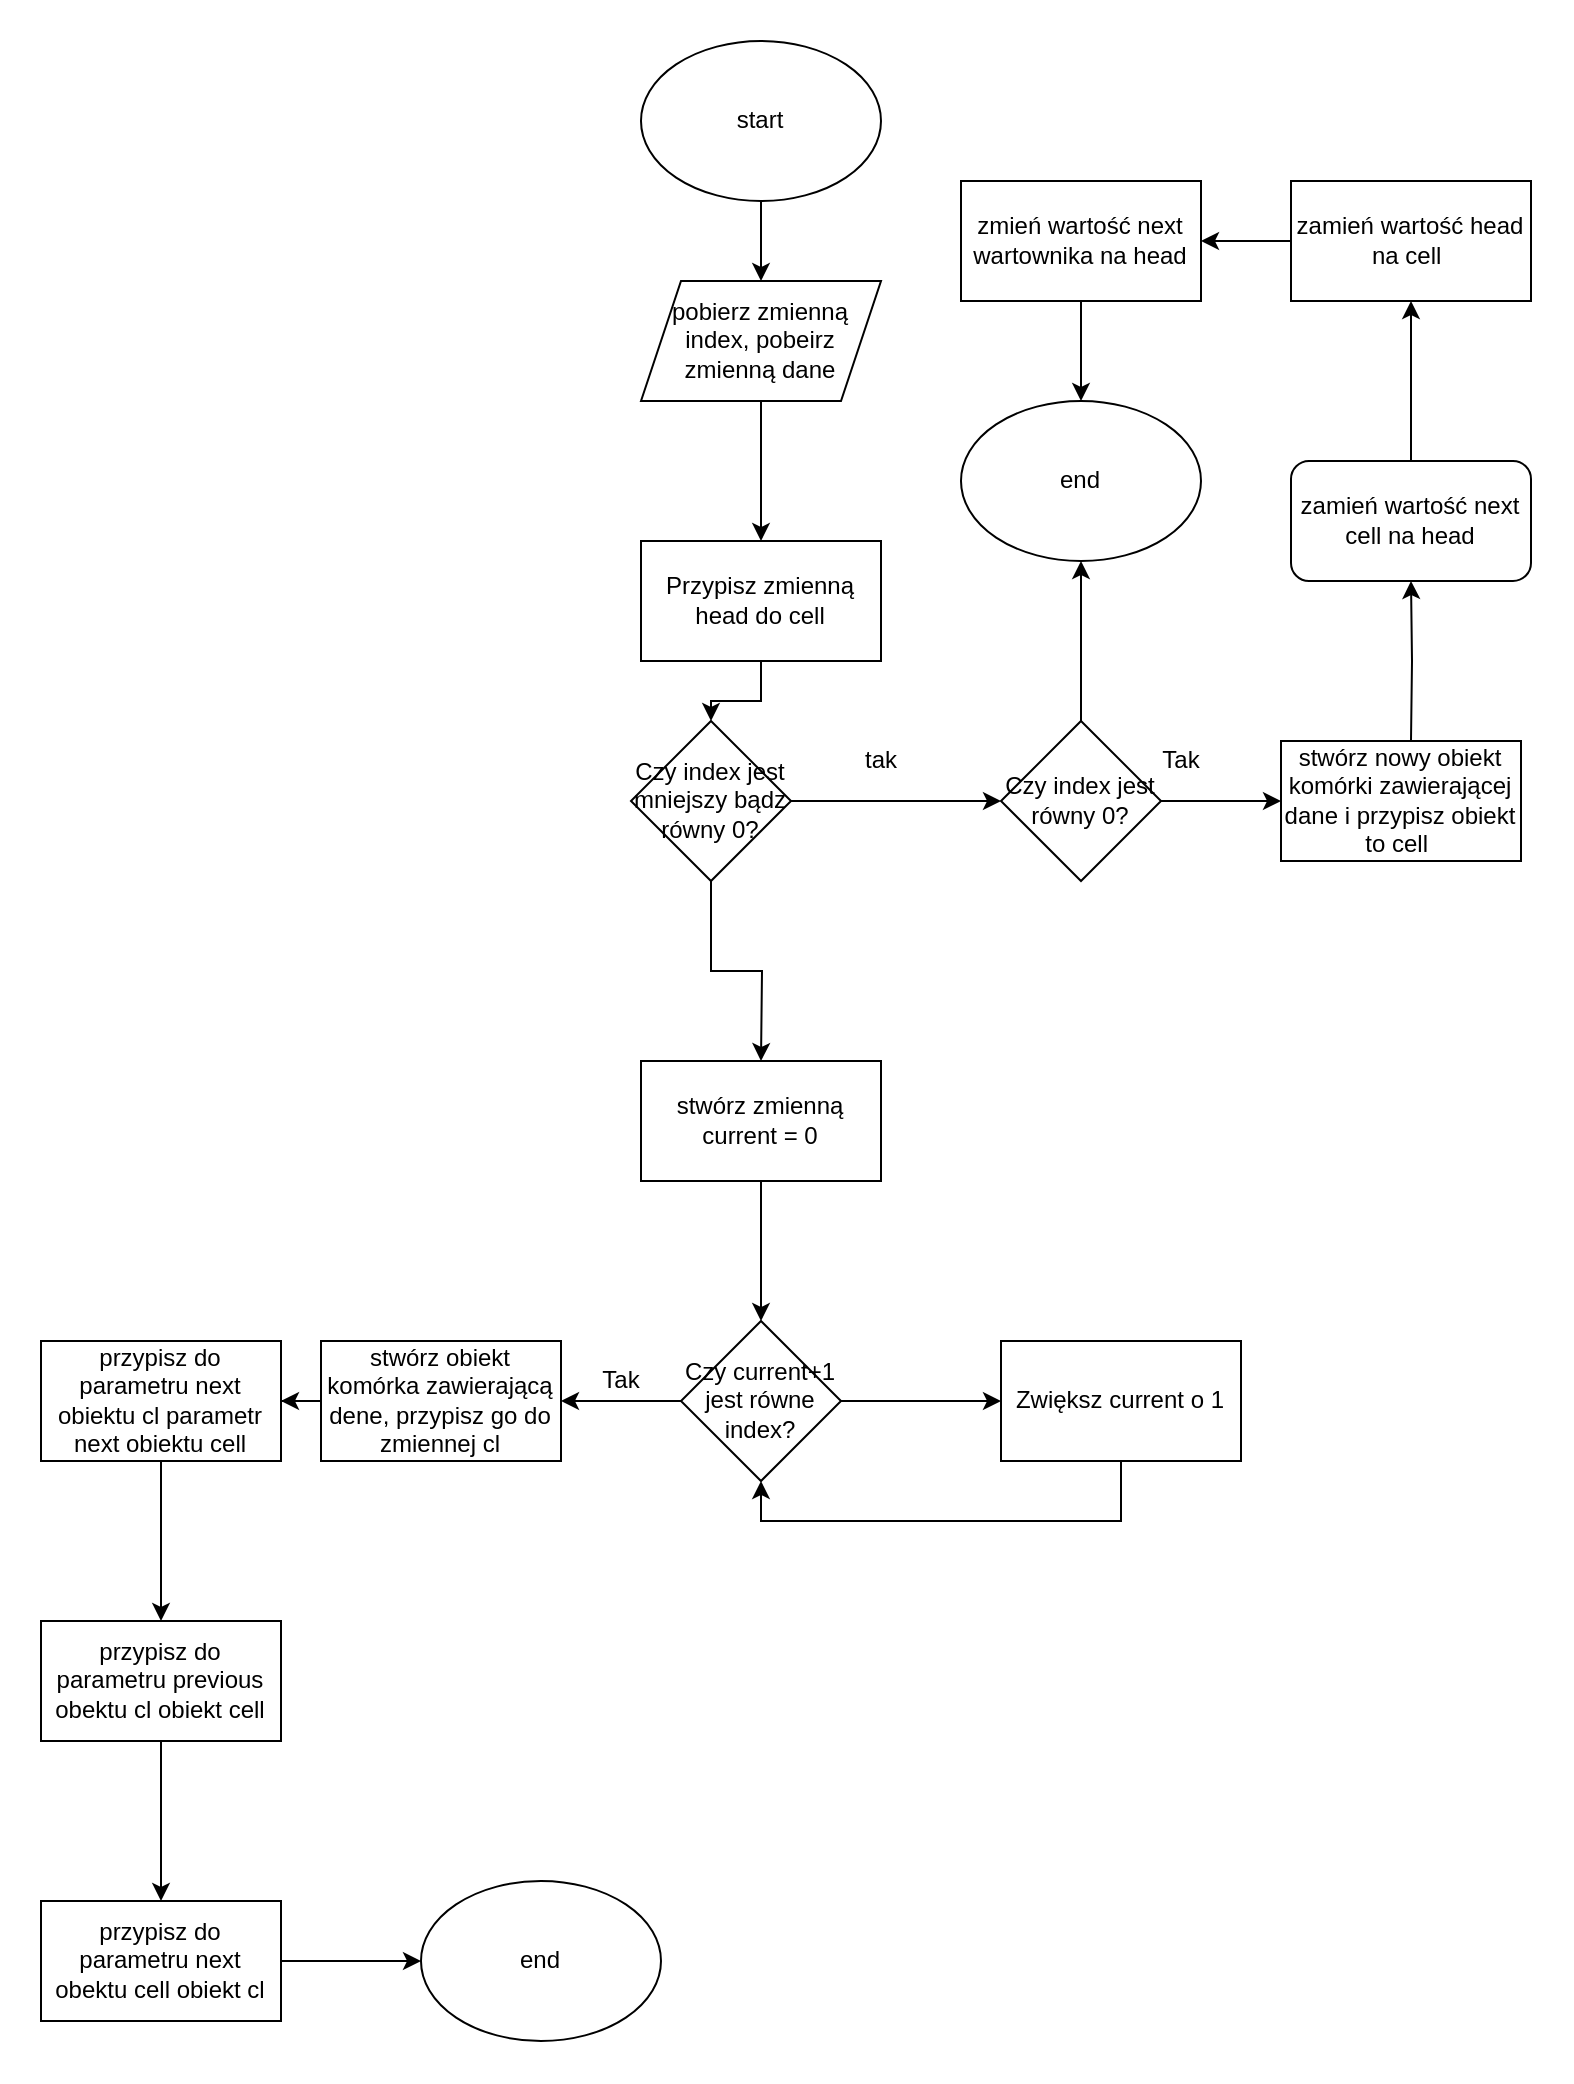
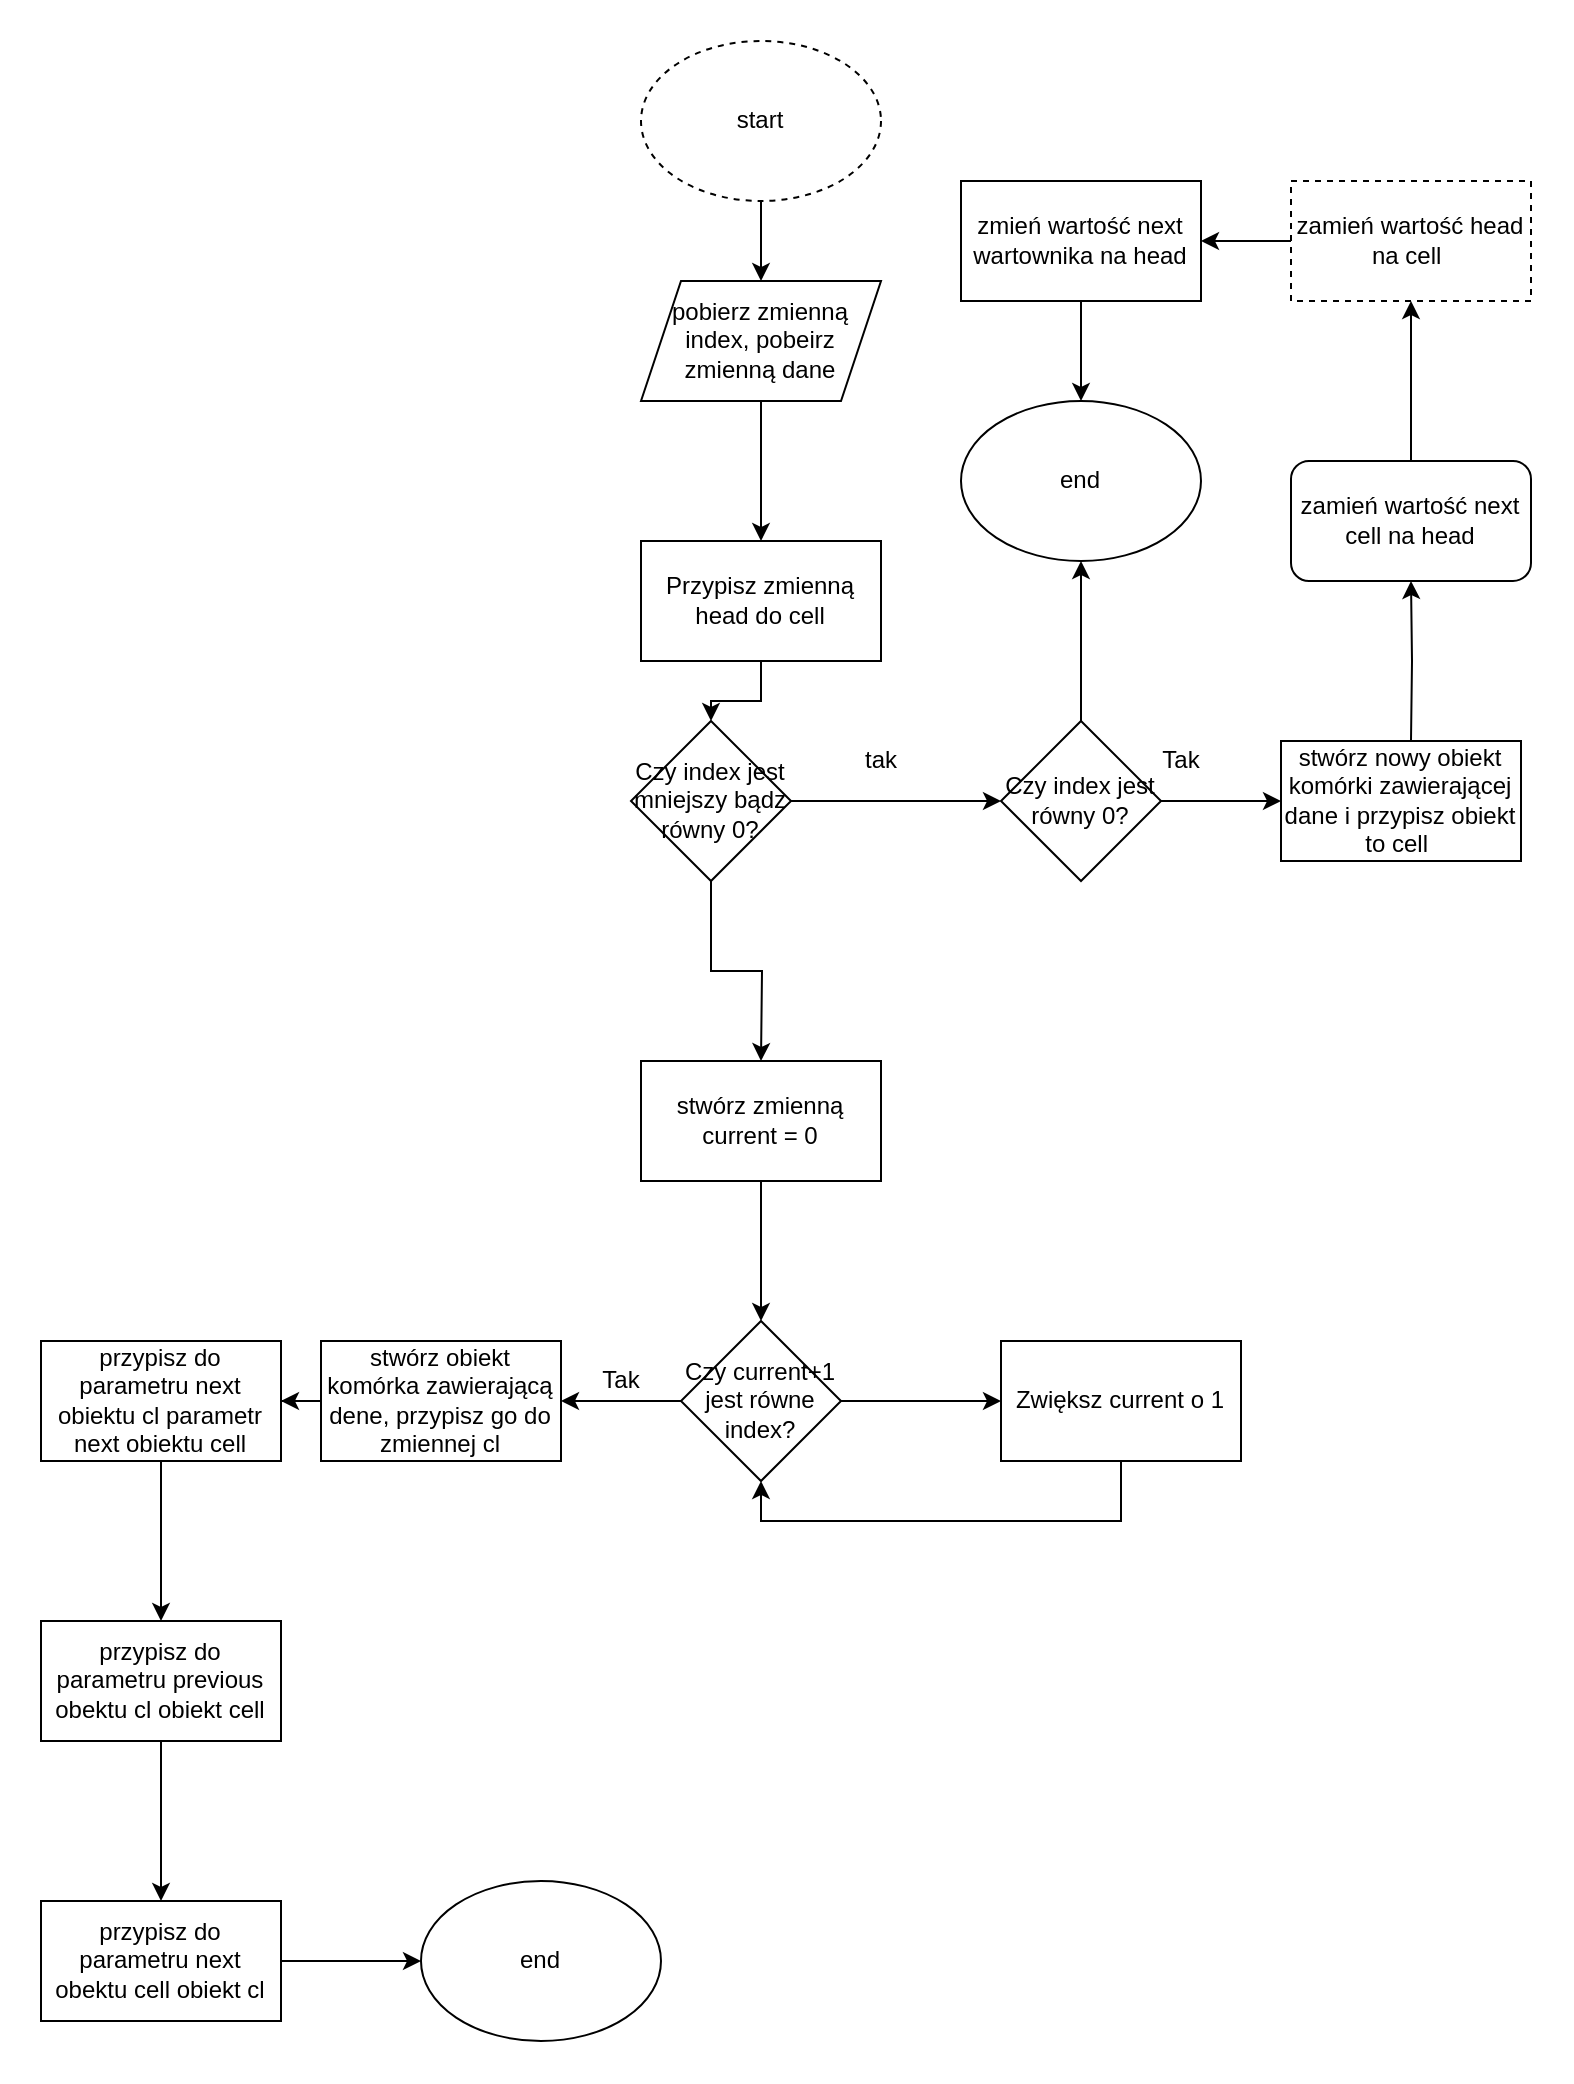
(761, 121) -> (761, 121)
(1411, 241) -> (1411, 241)
